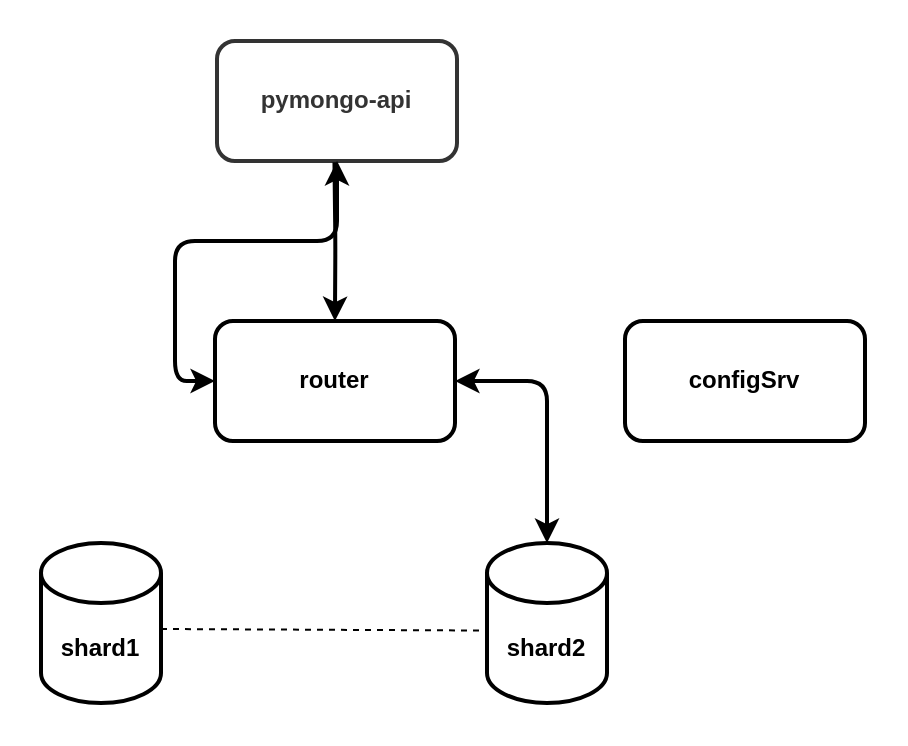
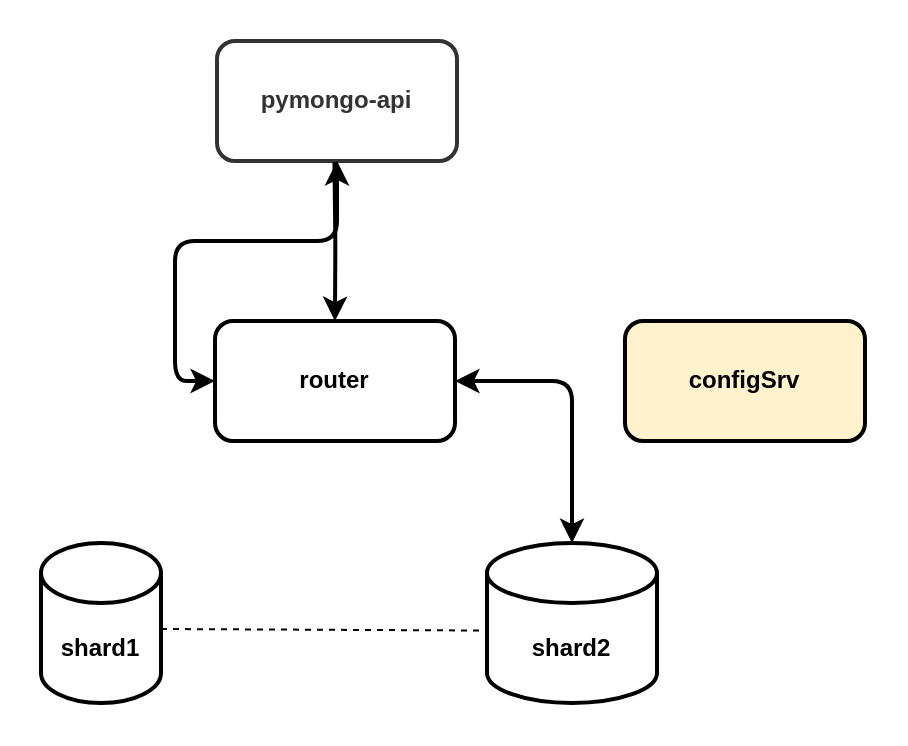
(745, 381) -> (745, 381)
(547, 623) -> (572, 623)
